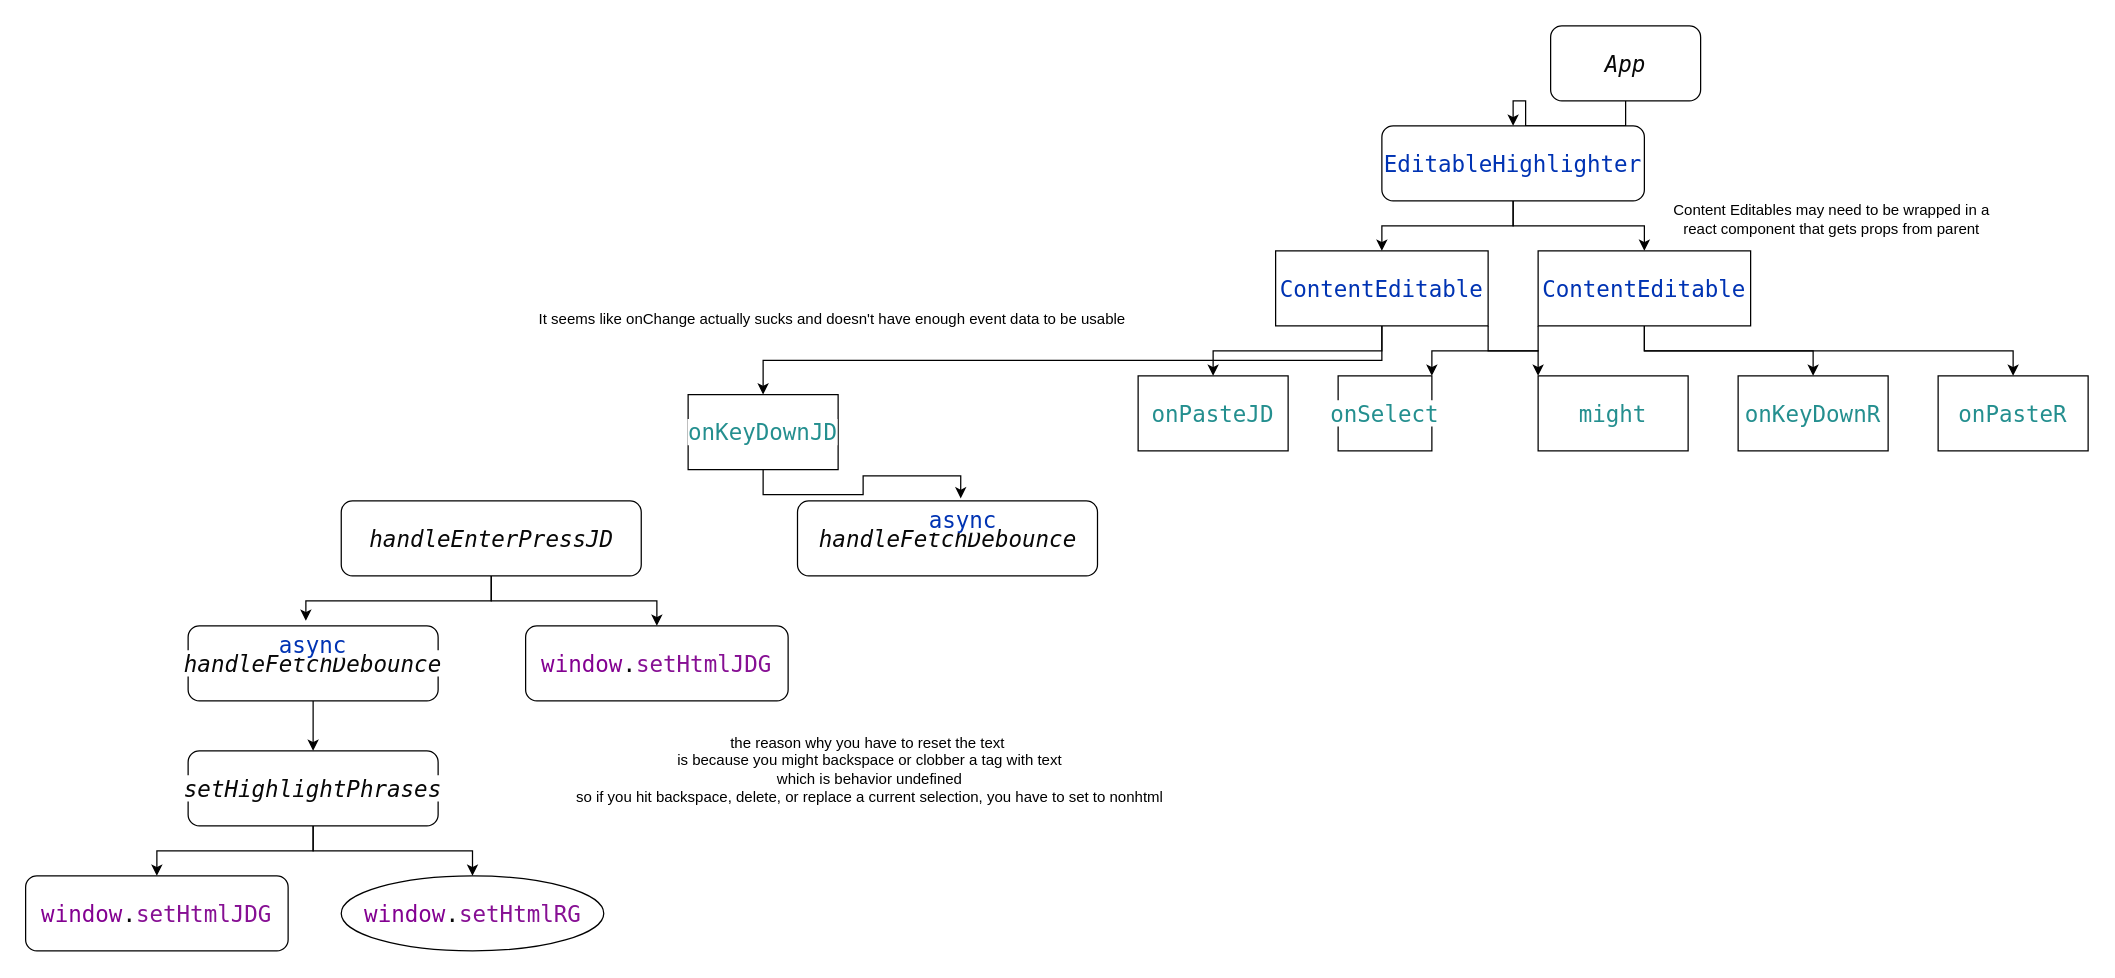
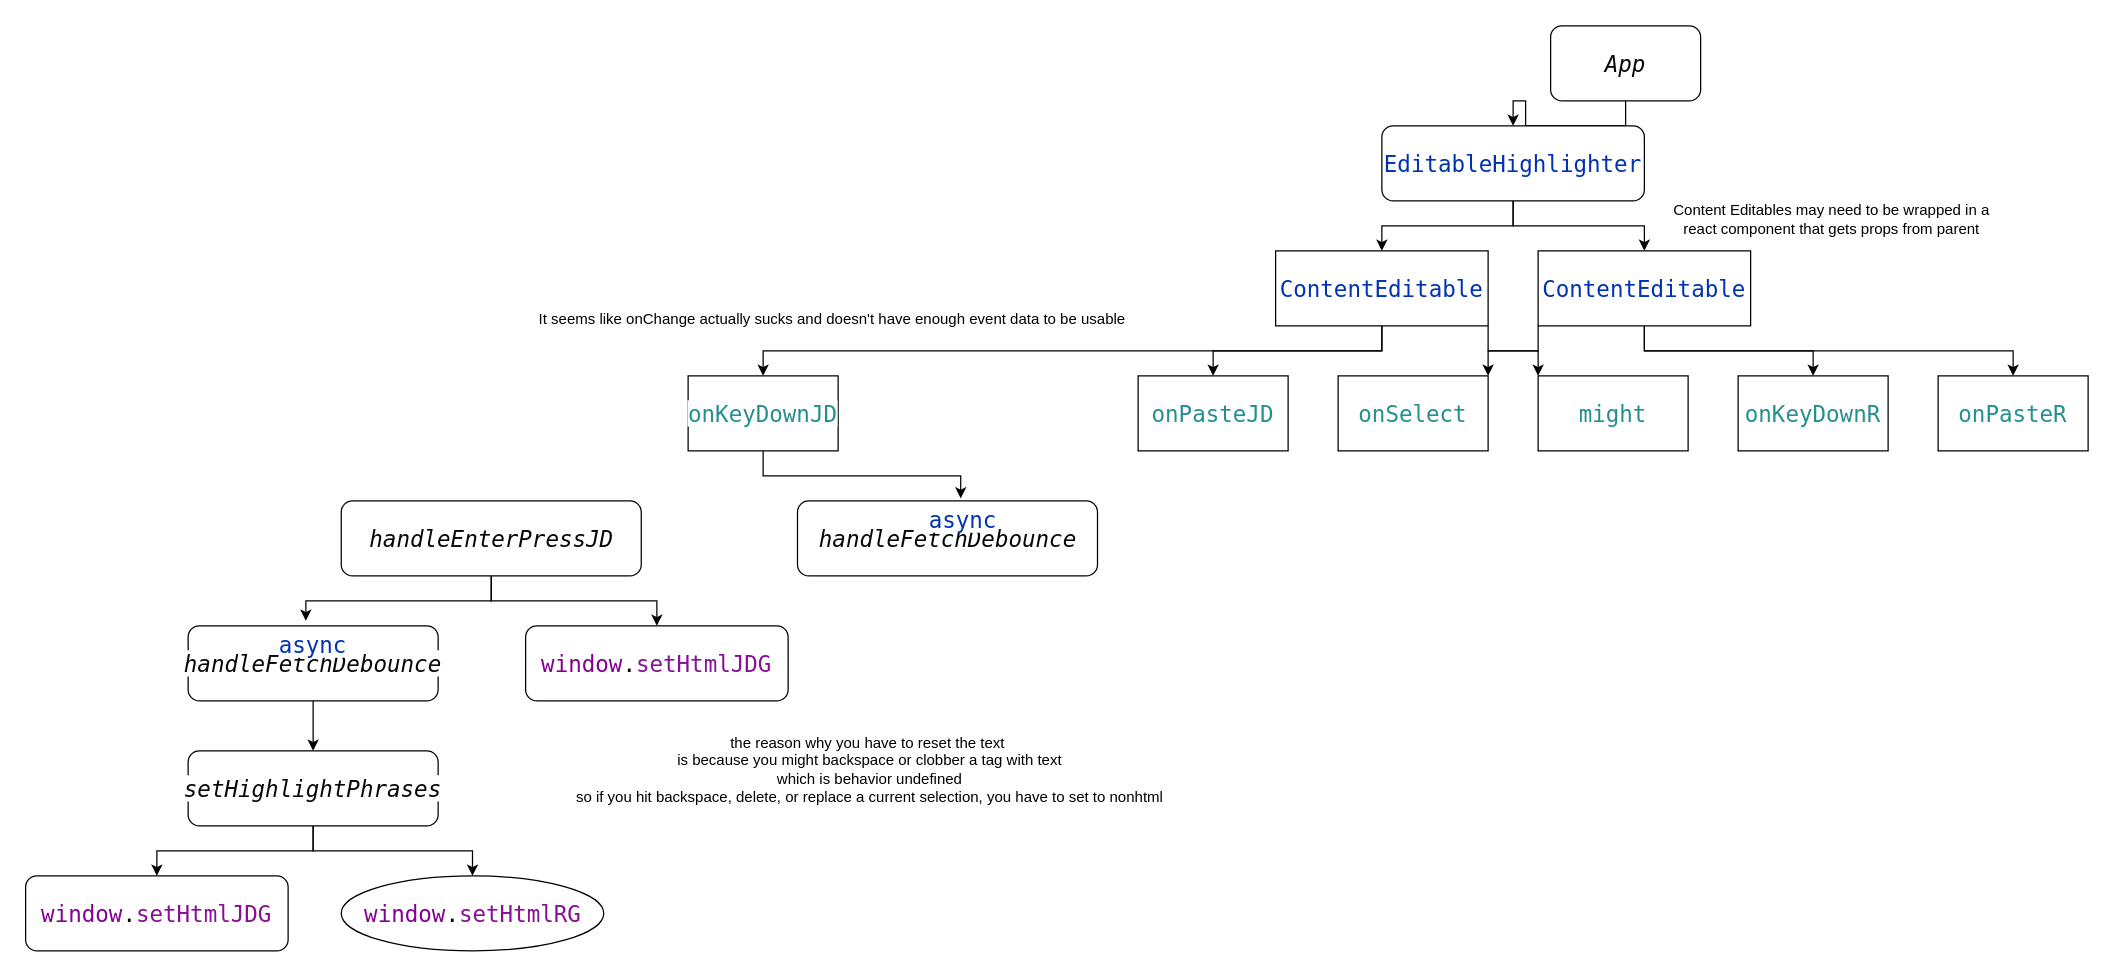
(1385, 413) -> (1413, 413)
(763, 432) -> (763, 413)
